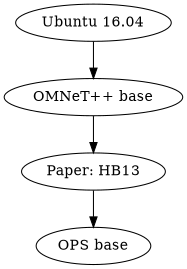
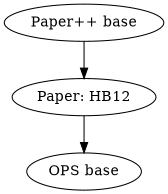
(93, 23) -> none
(93, 97) -> (84, 23)
(93, 172) -> (84, 97)
